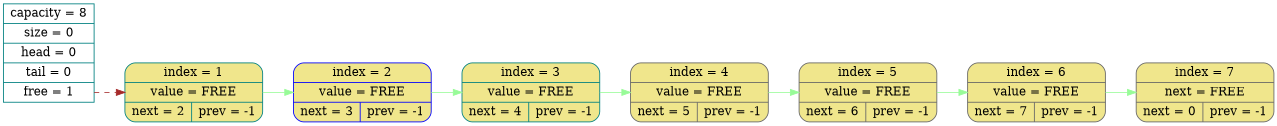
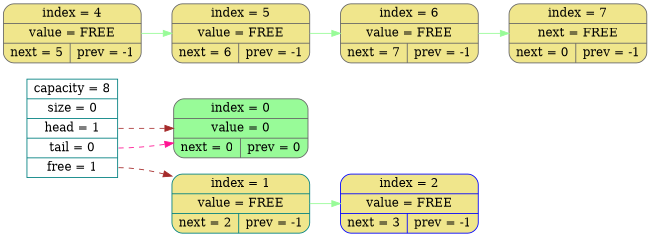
(49, 53) -> (72, 128)
(531, 92) -> none
none -> (241, 128)
